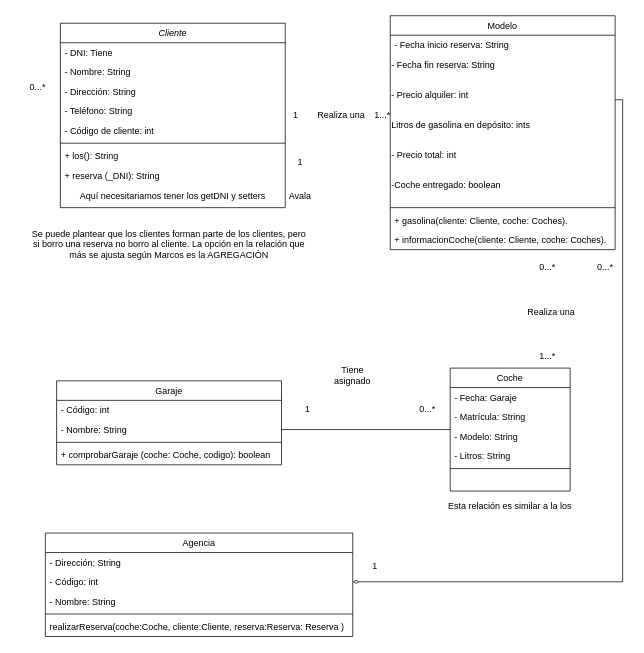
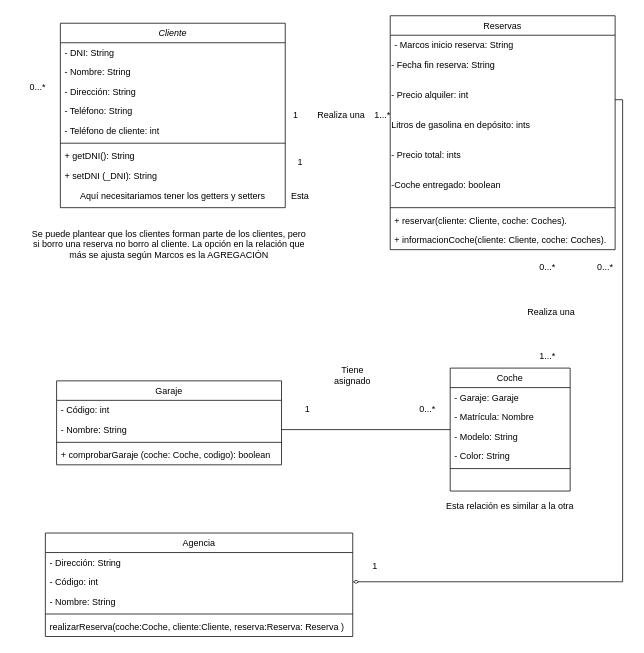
(503, 26) -> (503, 26)
(460, 45) -> (462, 45)
(90, 53) -> (93, 53)
(114, 131) -> (119, 131)
(432, 155) -> (434, 155)
(96, 156) -> (105, 156)
(119, 176) -> (117, 176)
(173, 196) -> (173, 196)
(300, 196) -> (300, 196)
(489, 221) -> (491, 221)
(489, 398) -> (491, 398)
(497, 417) -> (498, 417)
(489, 456) -> (486, 456)
(510, 507) -> (510, 507)
